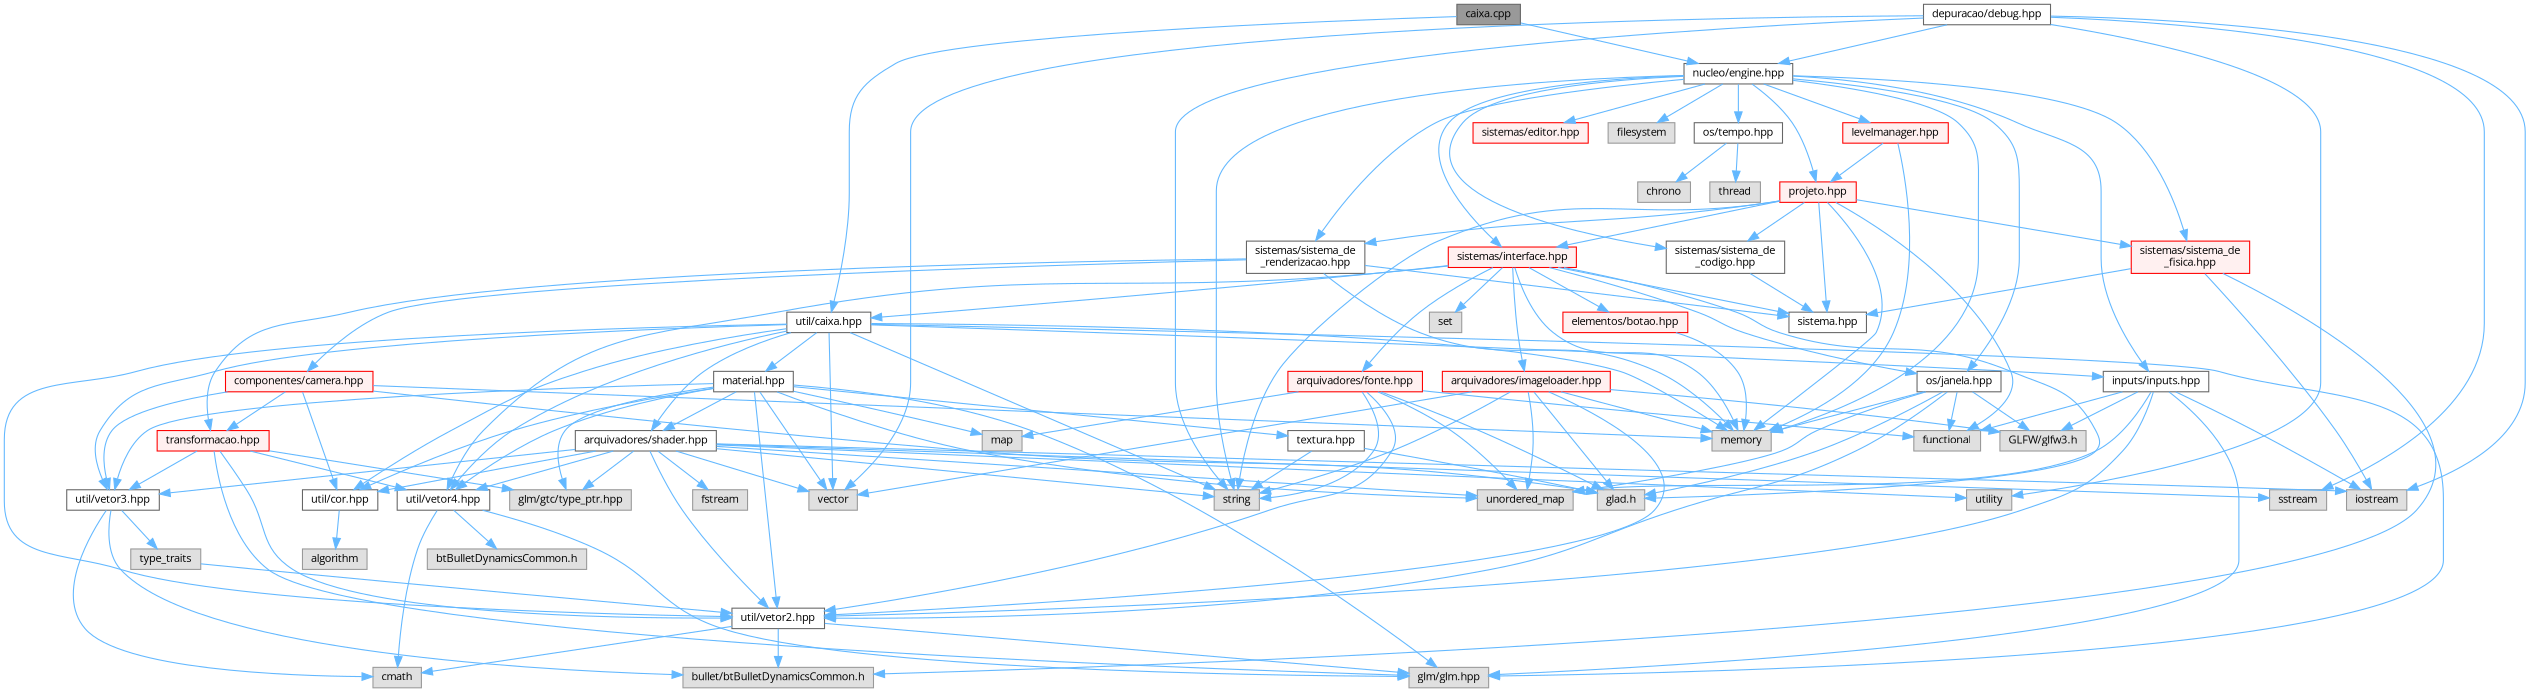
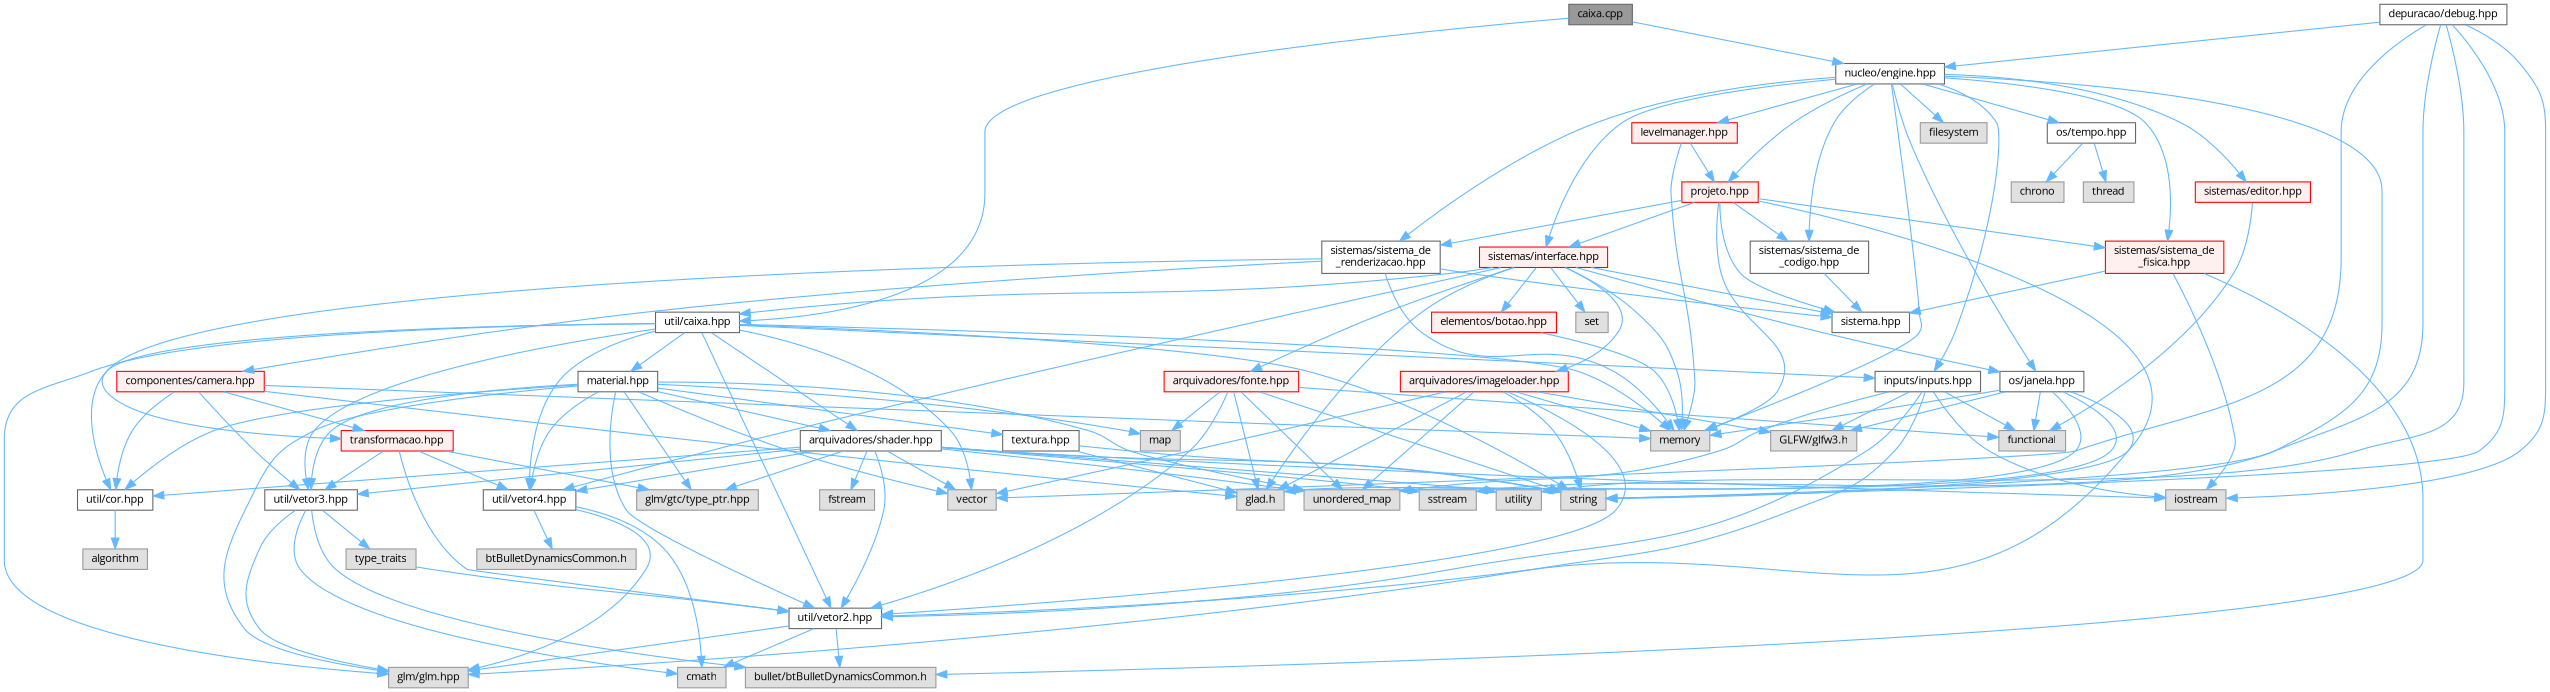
(1956, 292) -> (2183, 335)
(731, 641) -> (256, 624)
